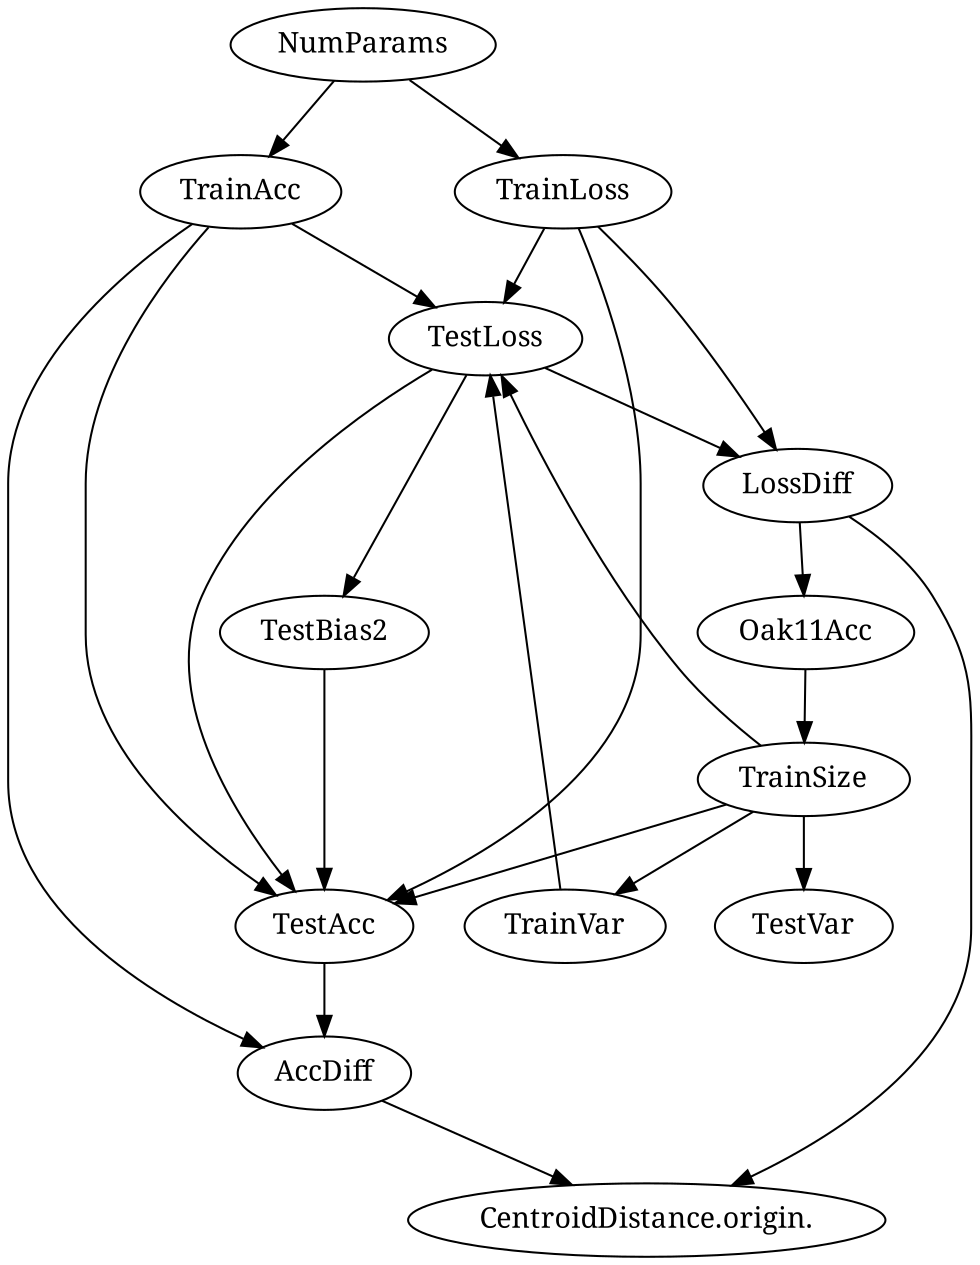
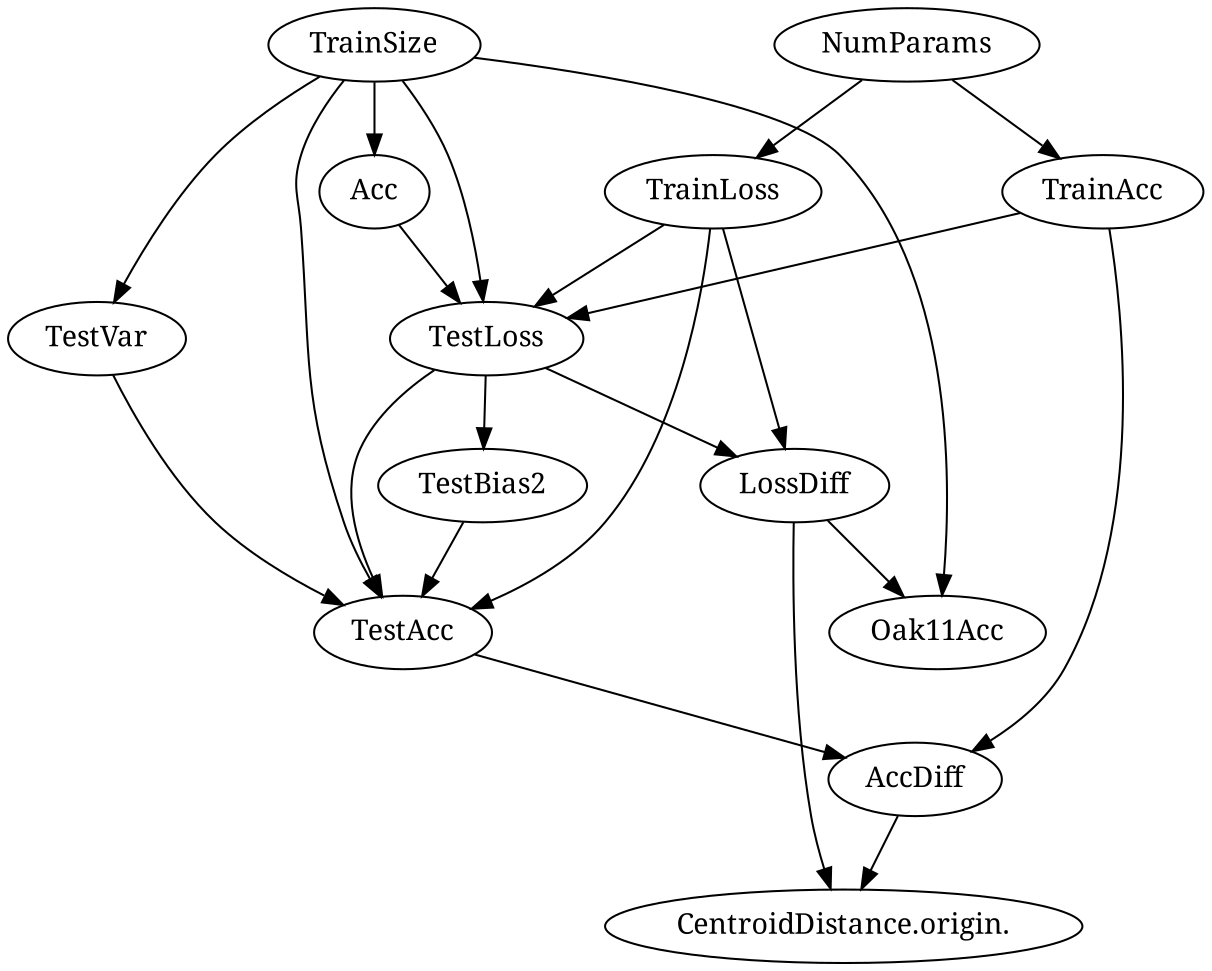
(86, 571) -> (198, 505)
(805, 696) -> (859, 180)
(565, 926) -> (374, 192)
